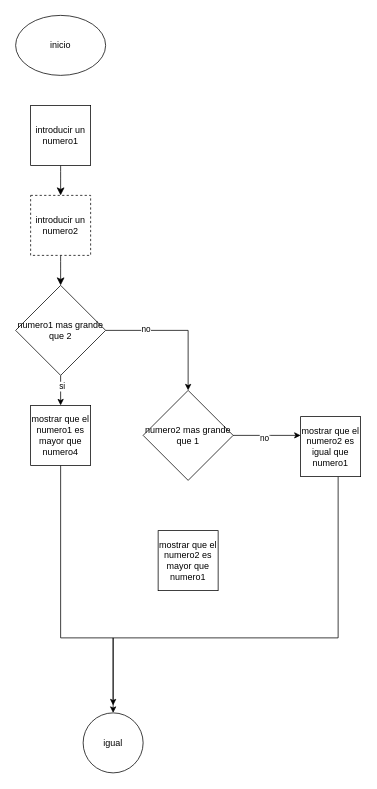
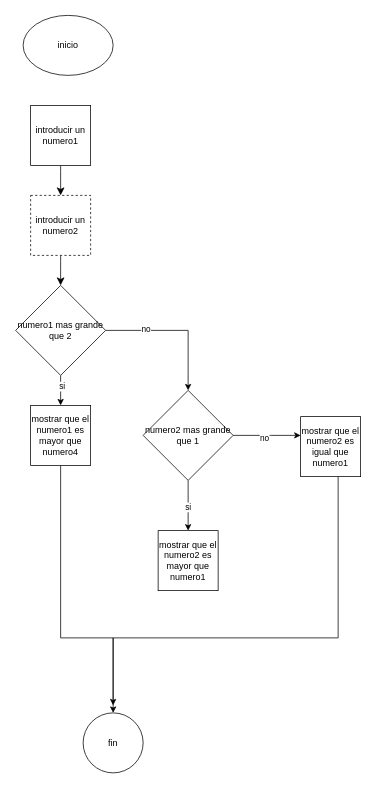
(60, 45) -> (68, 45)
none -> (188, 507)
(113, 743) -> (113, 743)
